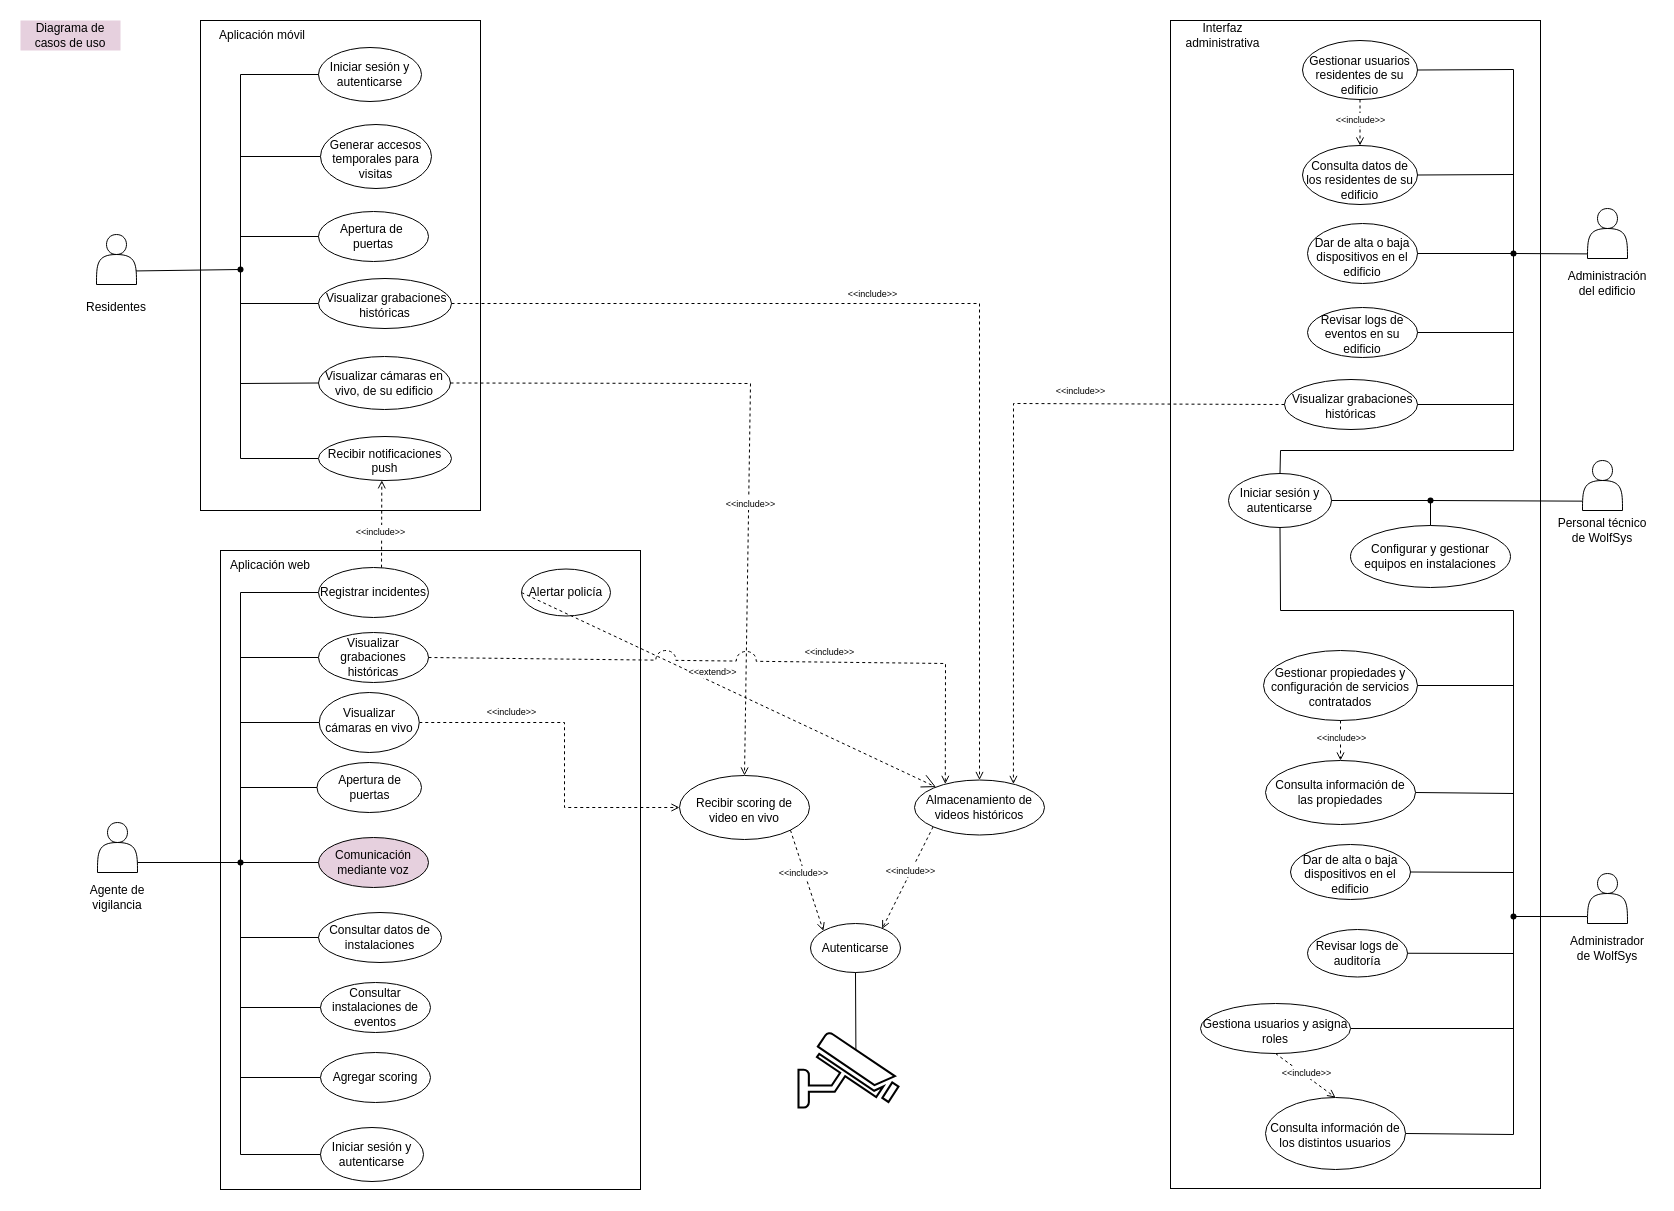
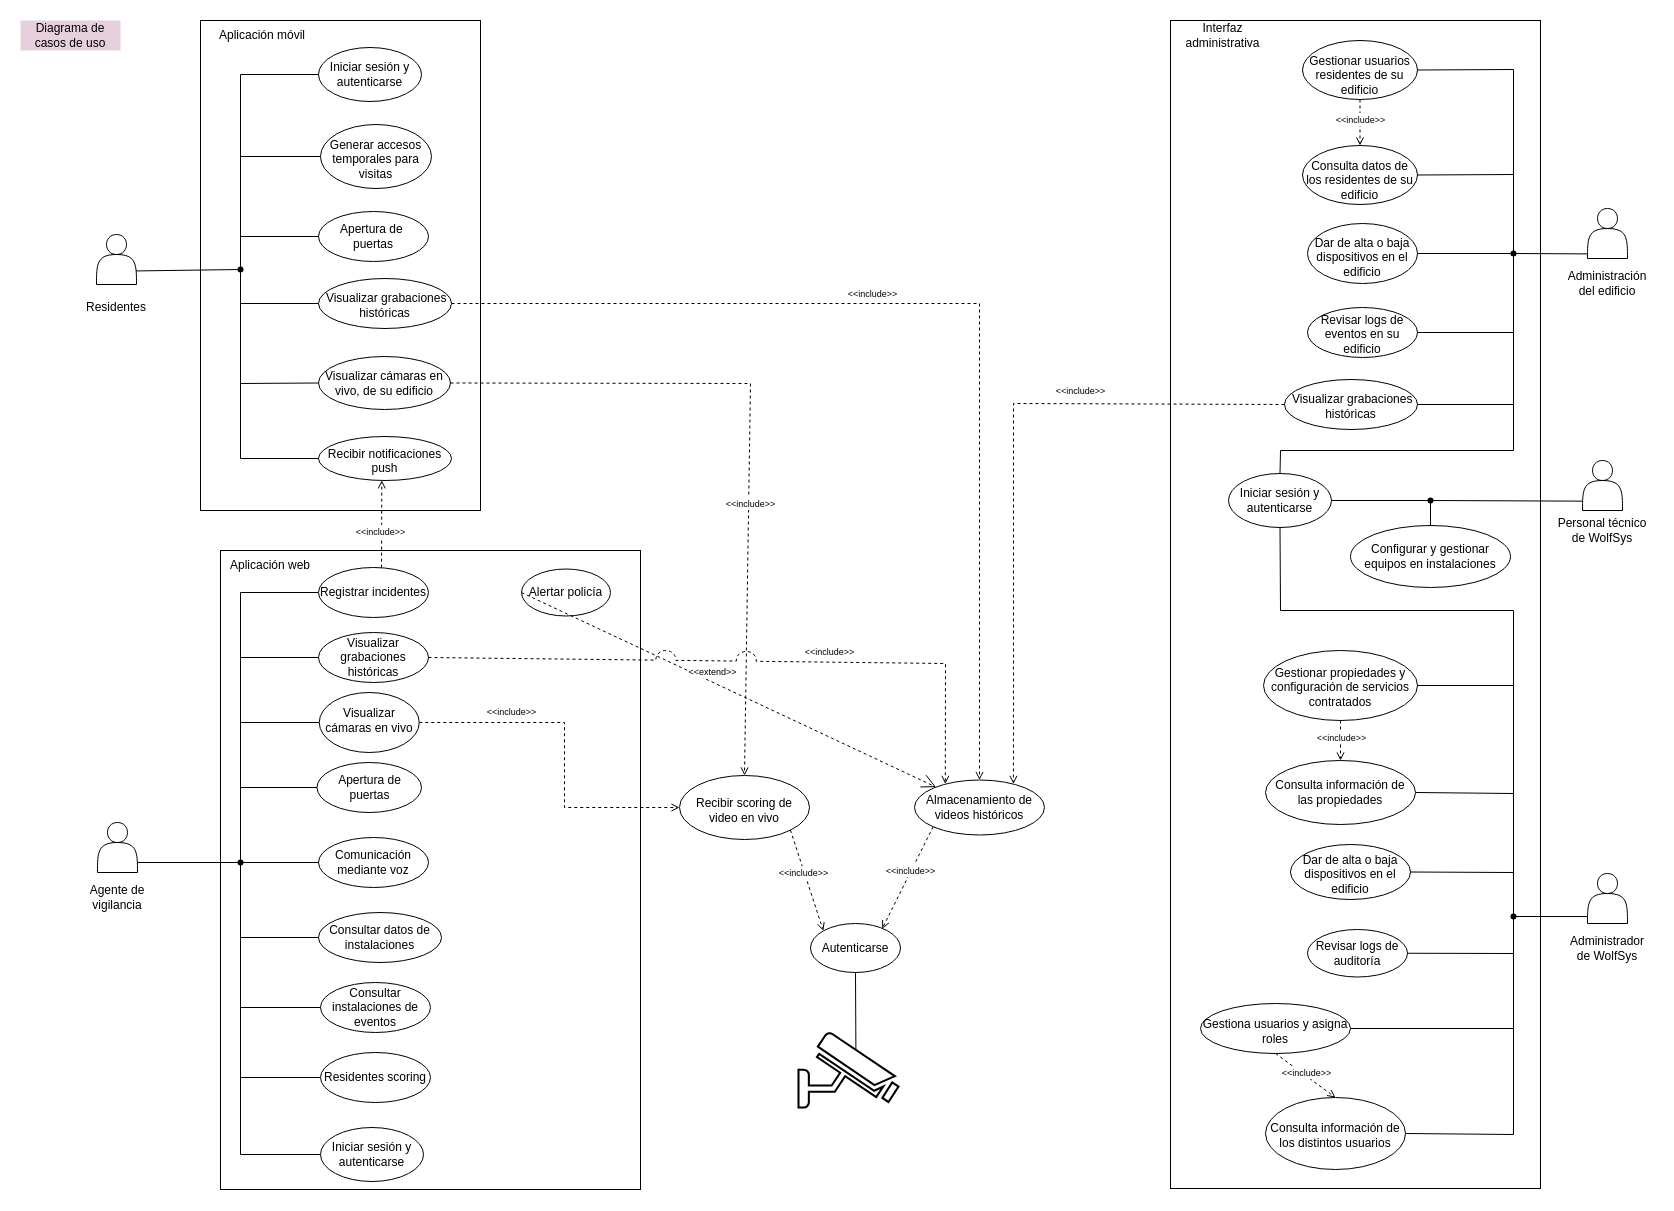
(374, 863) -> (374, 863)
(376, 1078) -> (376, 1078)
